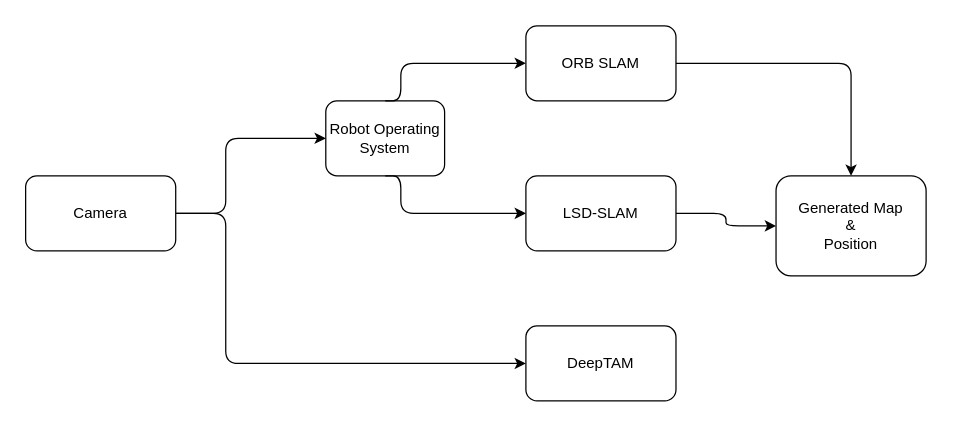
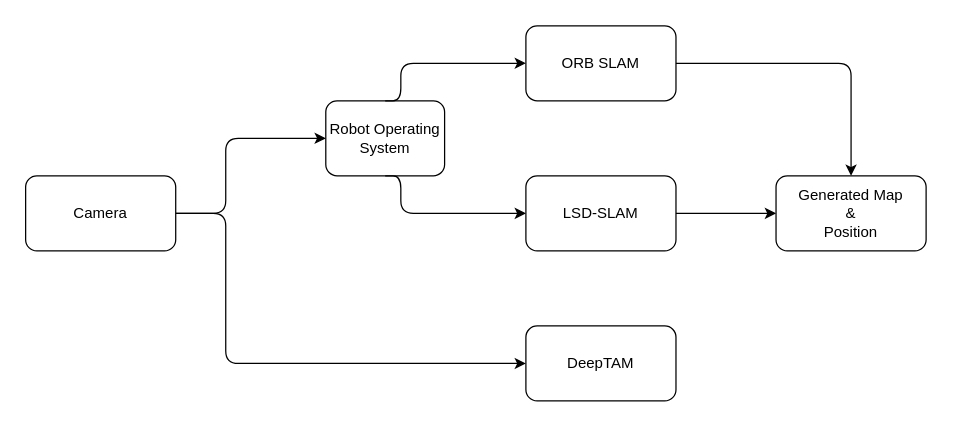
(851, 226) -> (851, 213)
